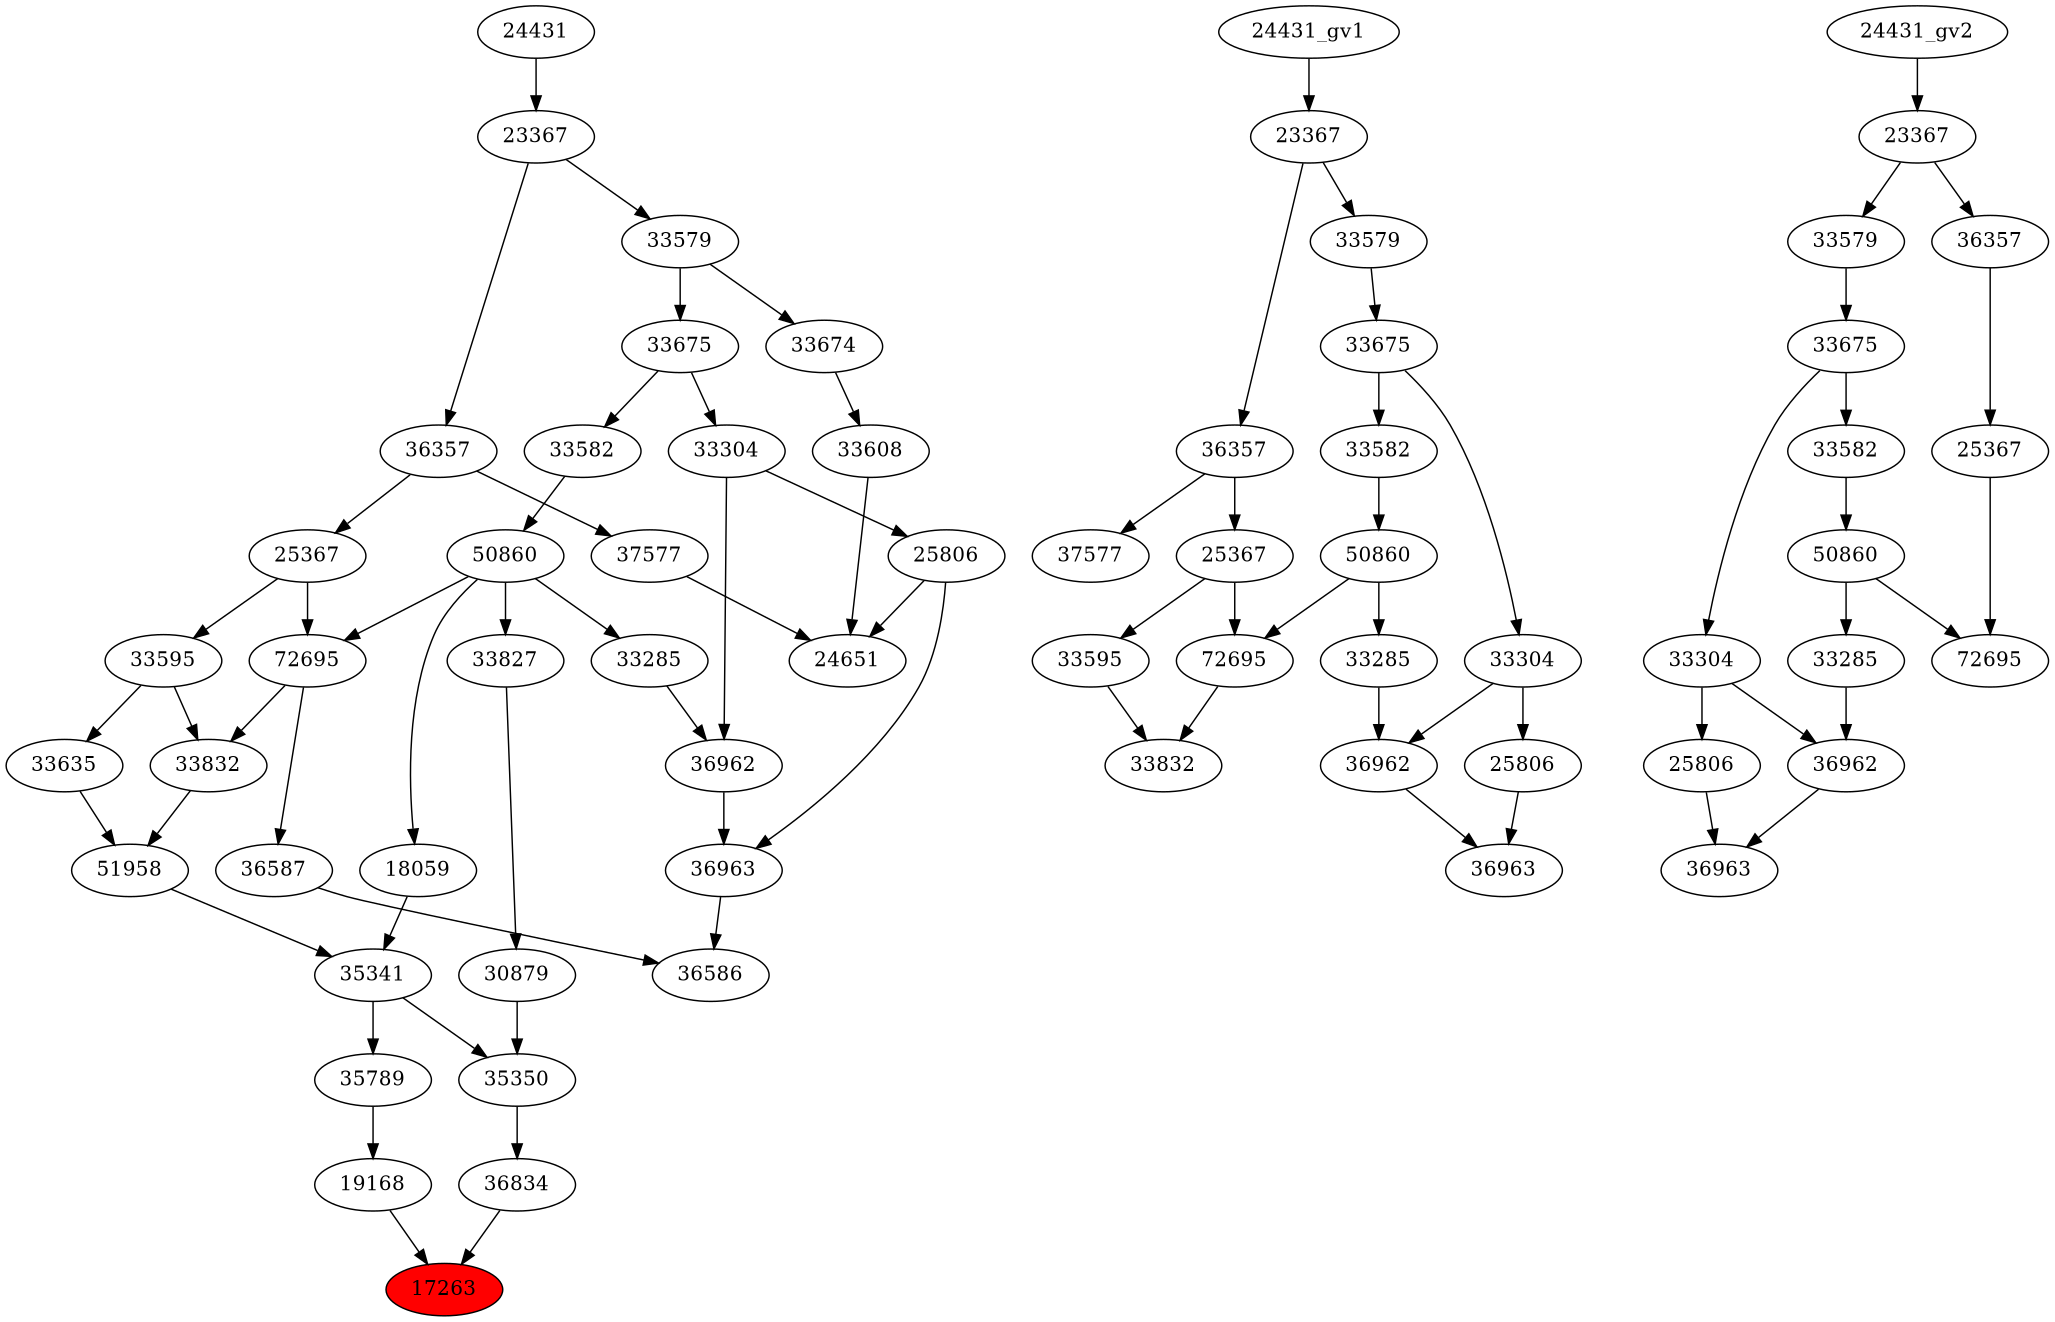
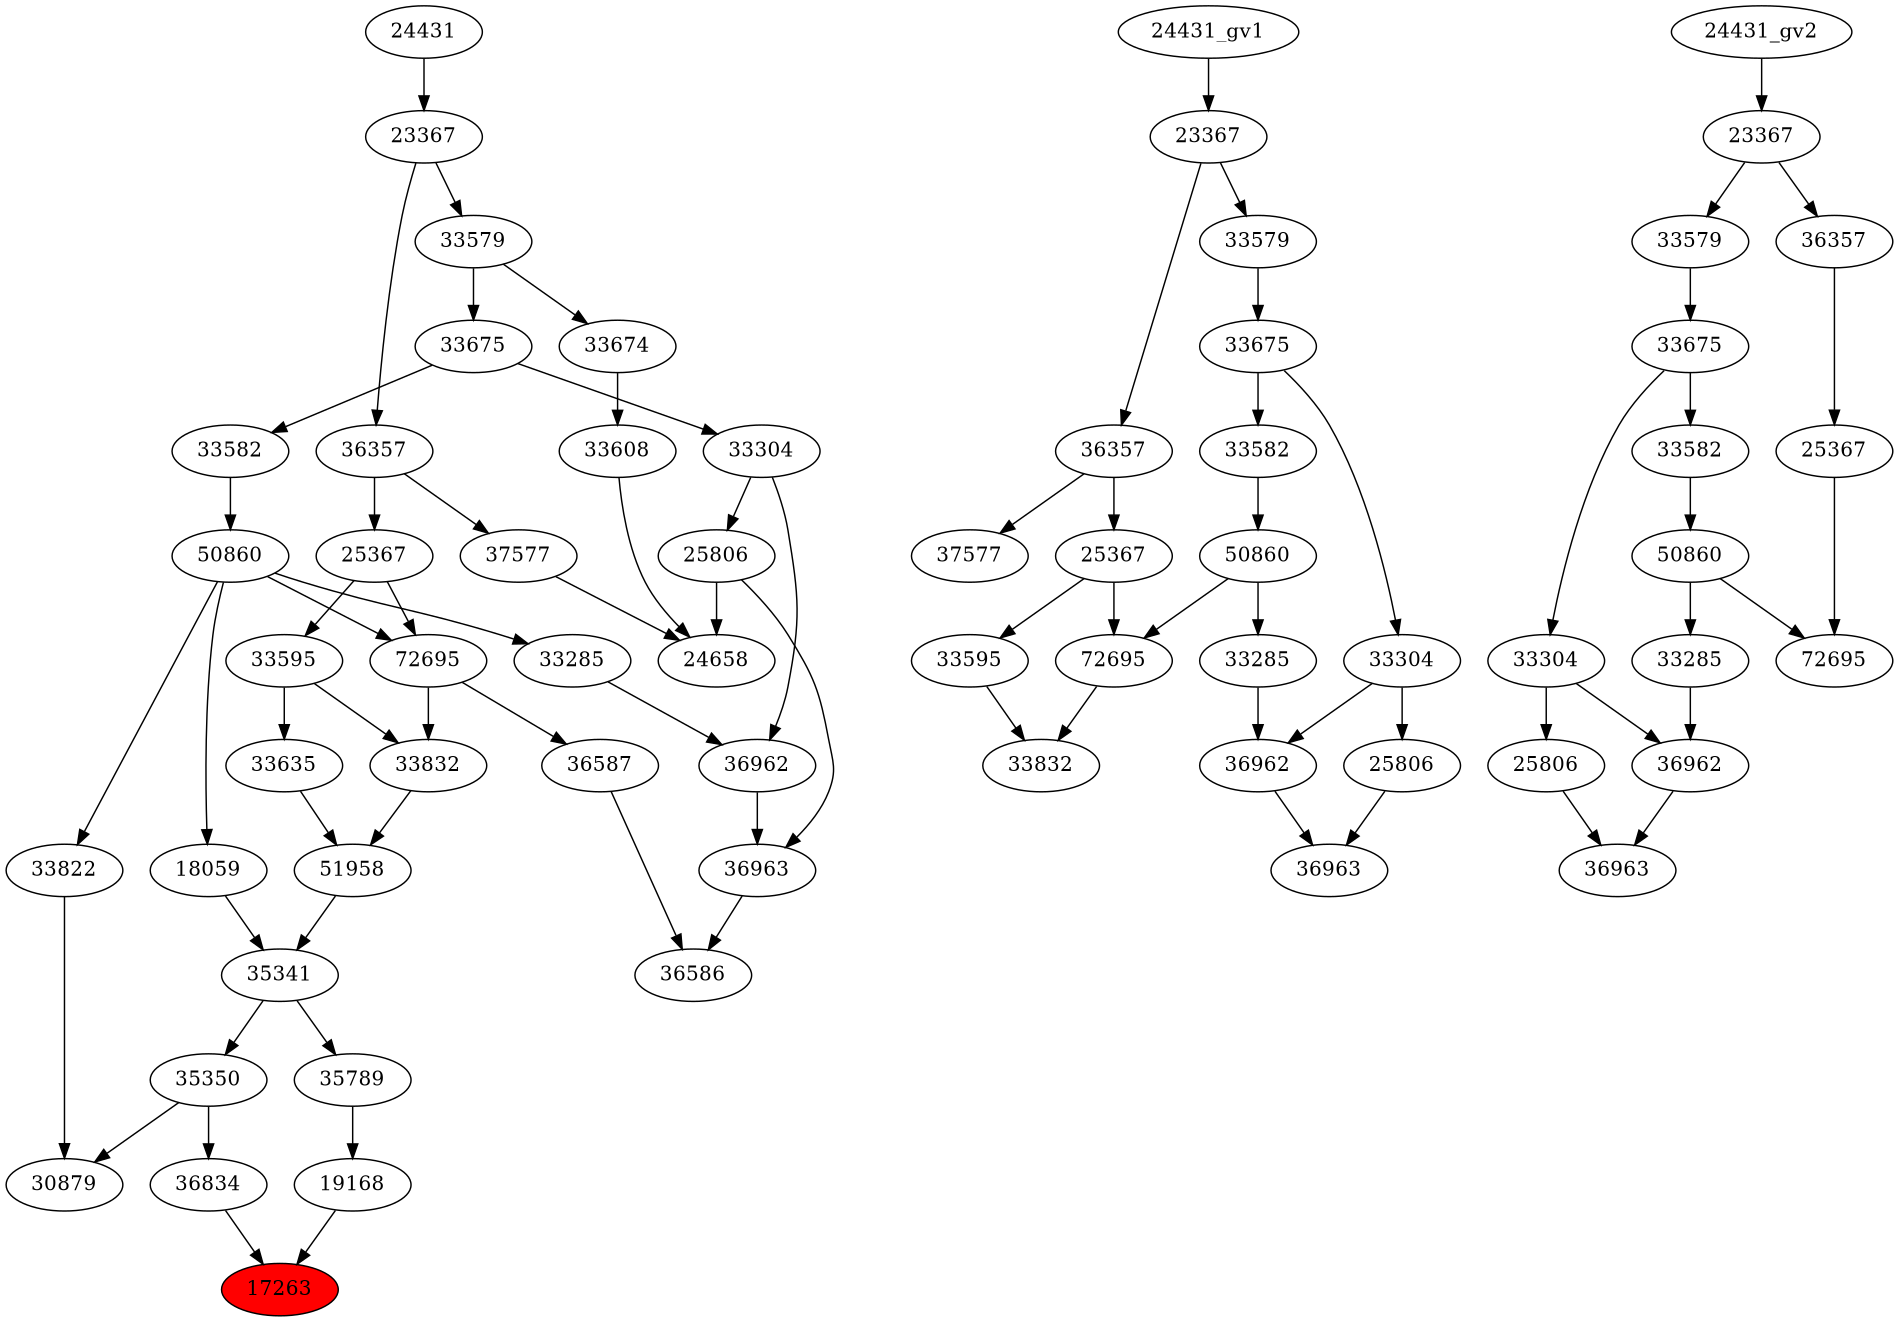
(506, 661) -> (64, 870)
(848, 661) -> (717, 661)
(517, 1020) -> (143, 1128)
